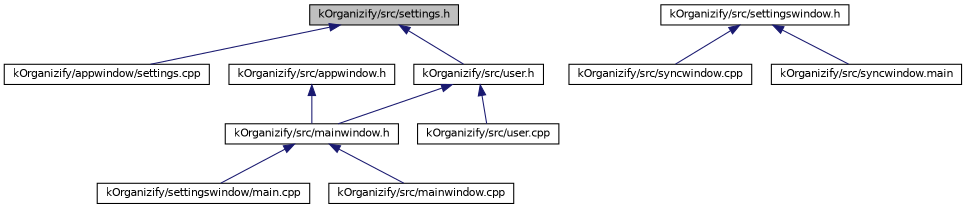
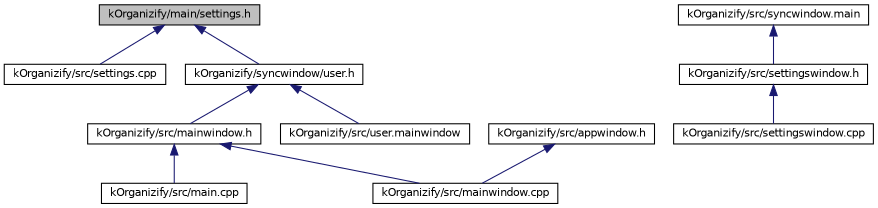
(384, 15) -> (180, 15)
(815, 47) -> (774, 50)
(107, 74) -> (85, 74)
(479, 74) -> (274, 74)
(660, 74) -> (774, 134)
(312, 110) -> (514, 166)
(488, 134) -> (375, 134)
(203, 193) -> (174, 193)
